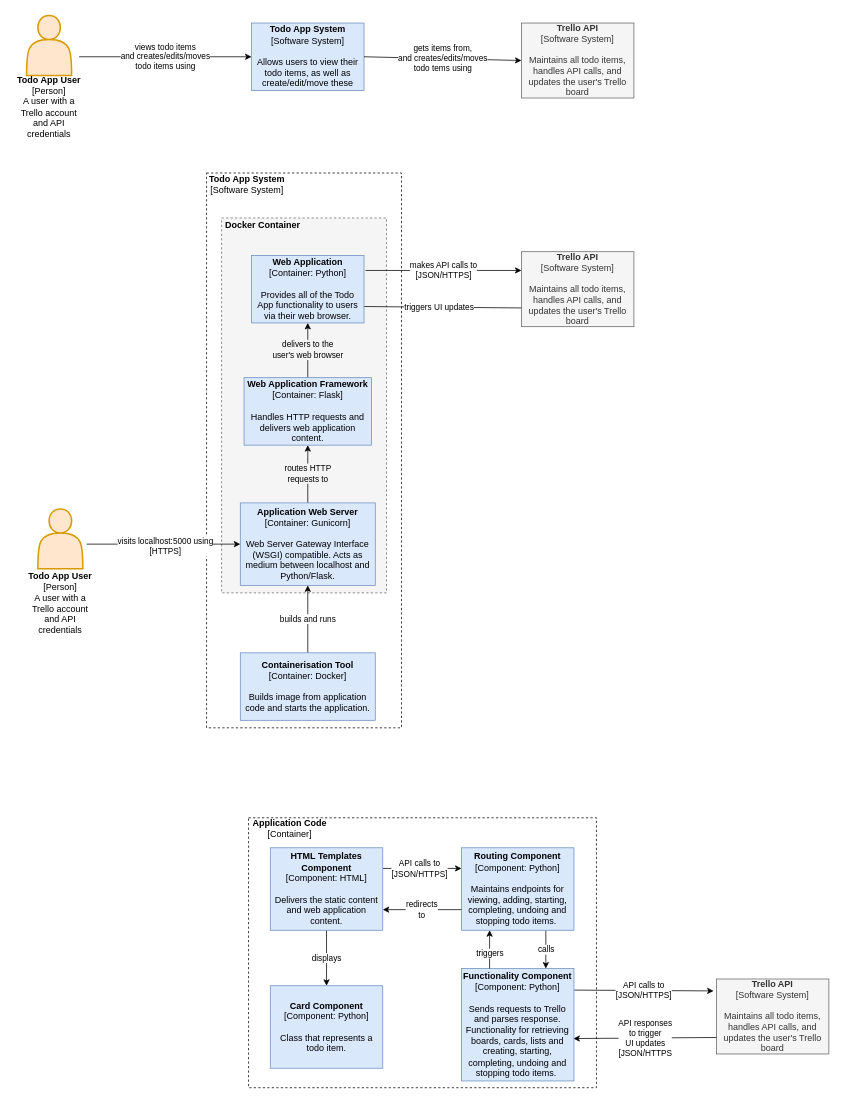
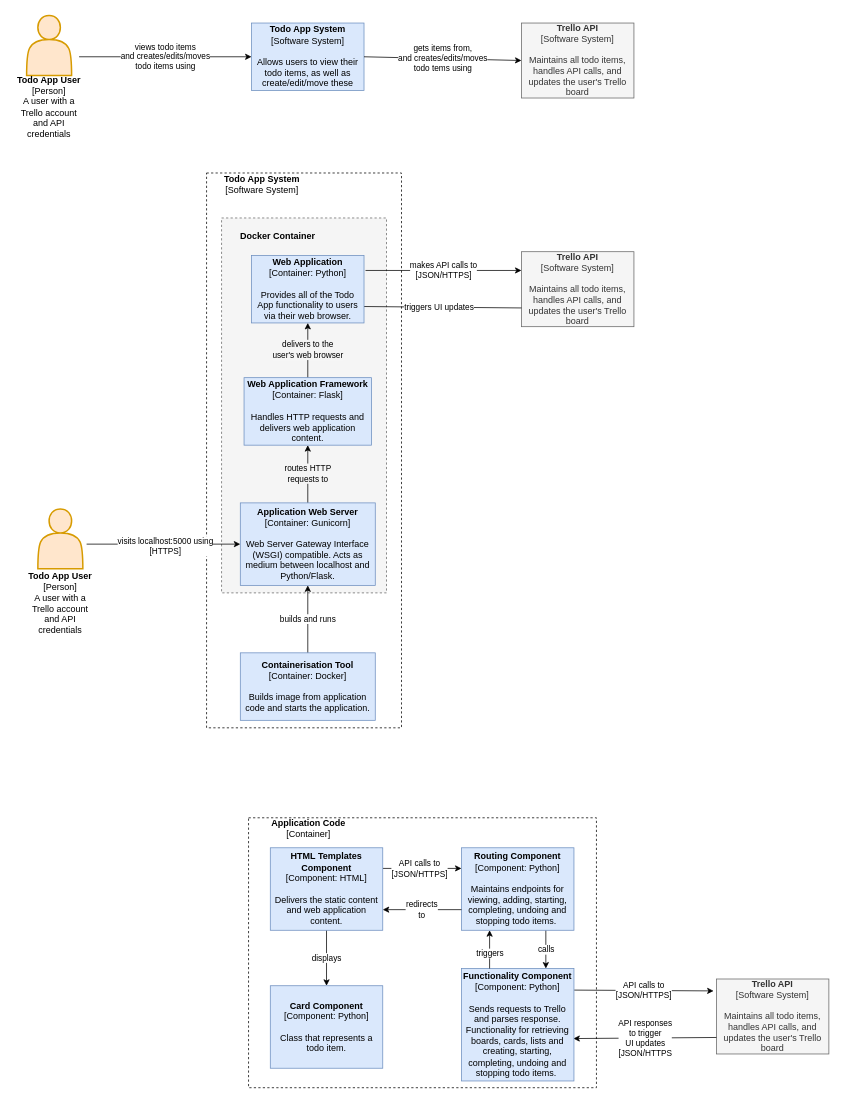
(247, 184) -> (262, 184)
(263, 225) -> (278, 237)
(290, 828) -> (309, 828)
